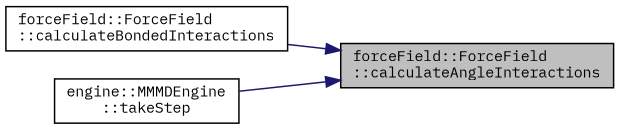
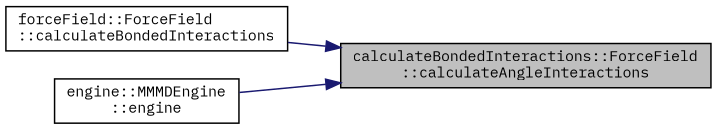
(477, 66) -> (526, 66)
(147, 101) -> (147, 101)
